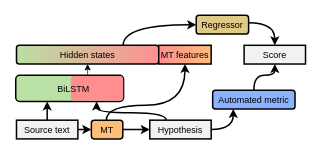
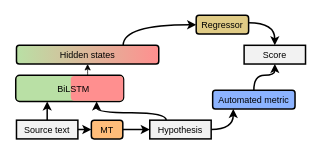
(185, 55) -> none
(154, 105) -> none
